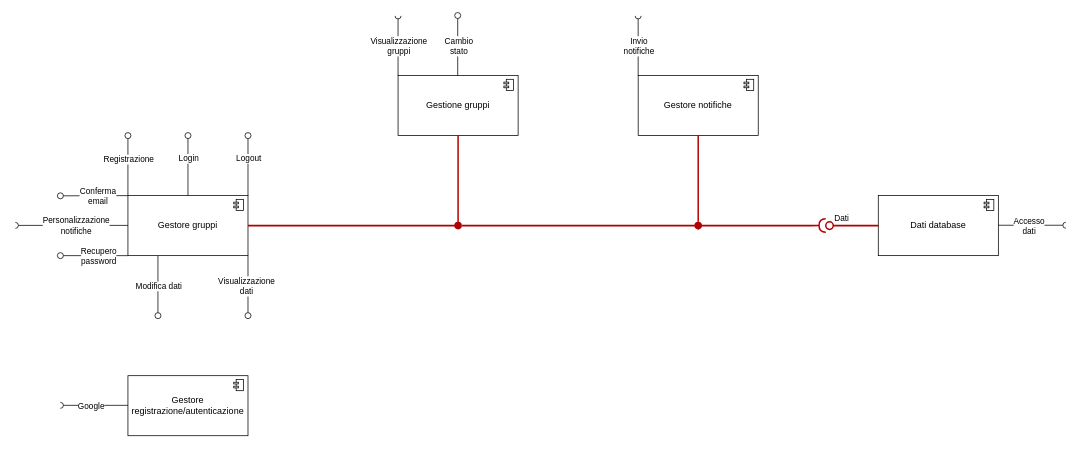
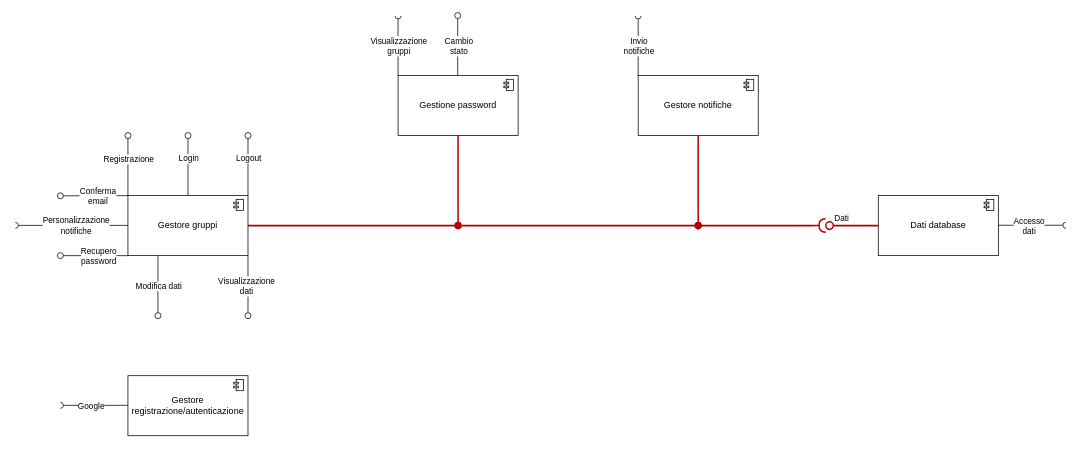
(458, 105) -> (458, 105)
